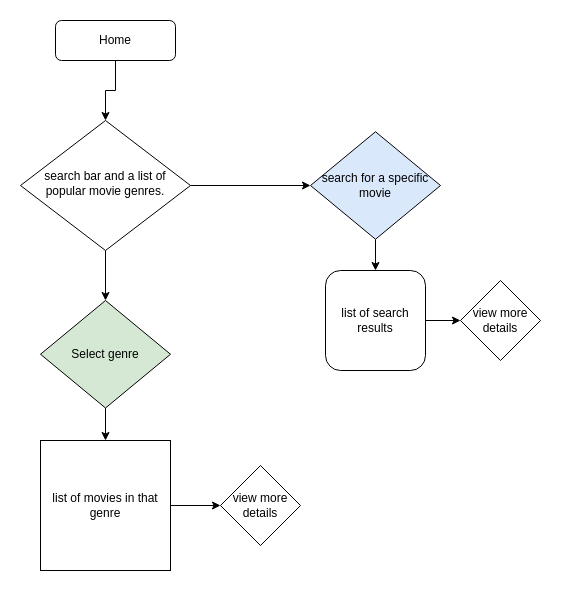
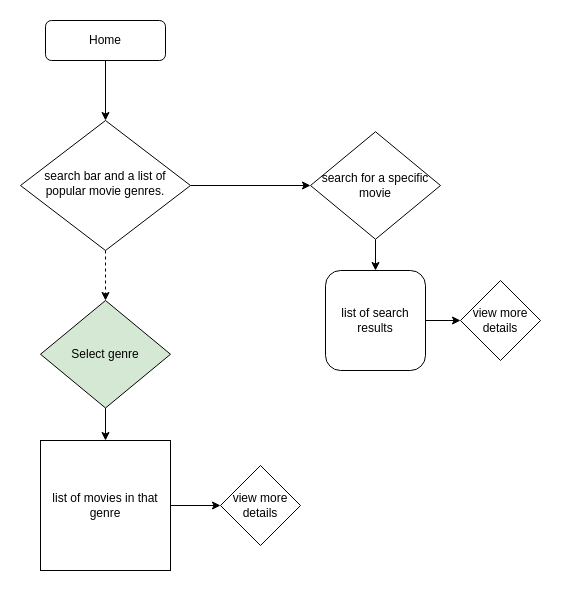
(116, 41) -> (106, 41)
(376, 186) -> (376, 186)
(106, 273) -> (106, 273)
